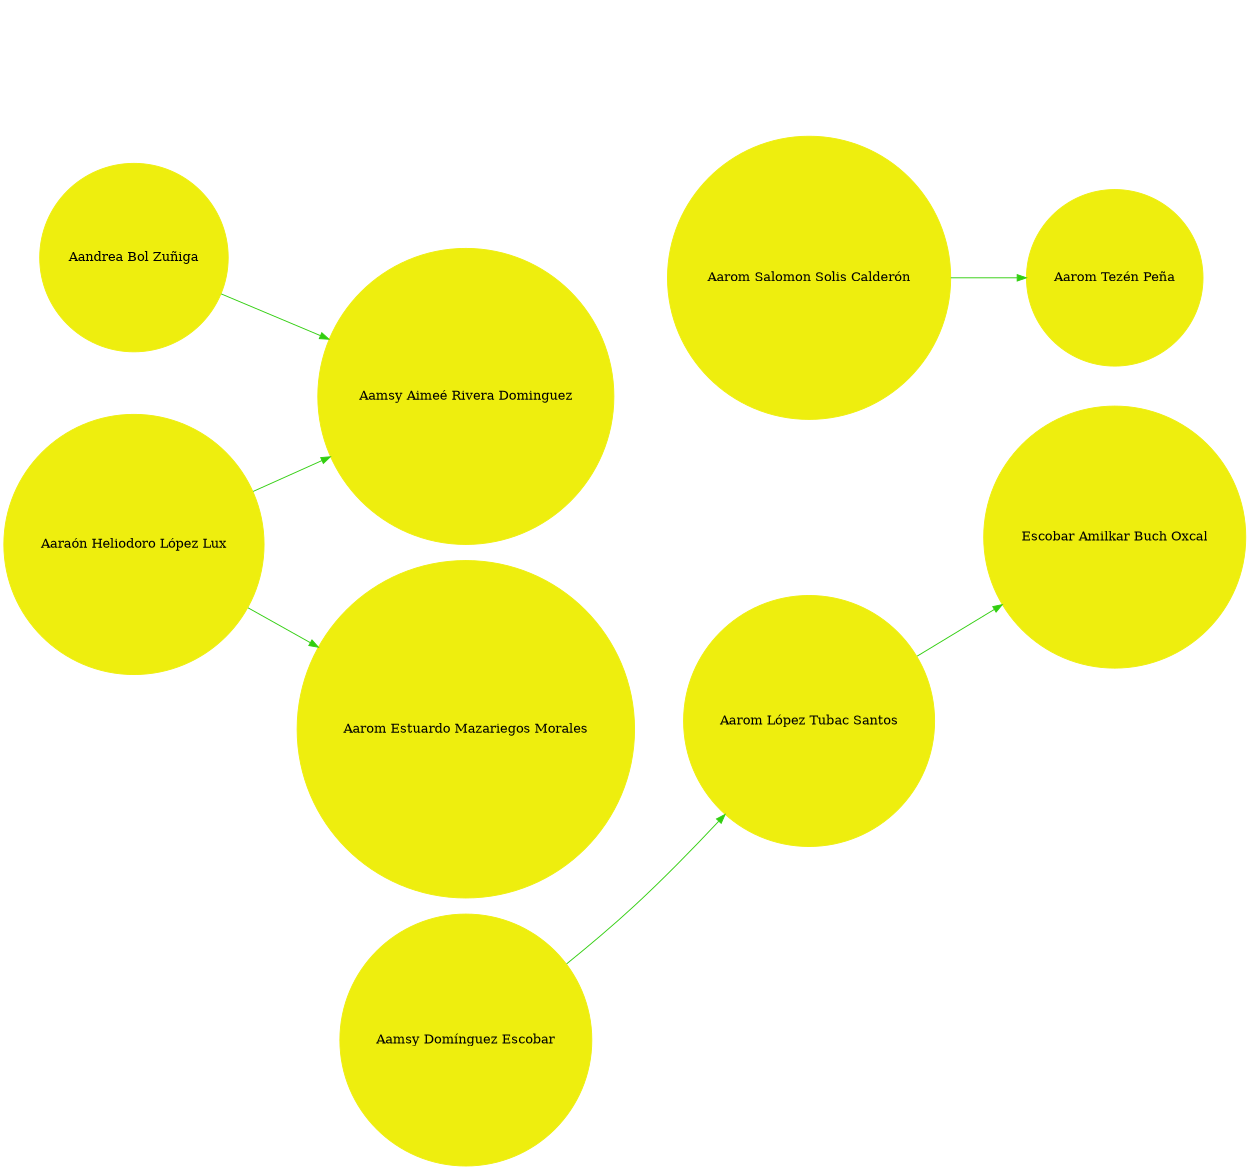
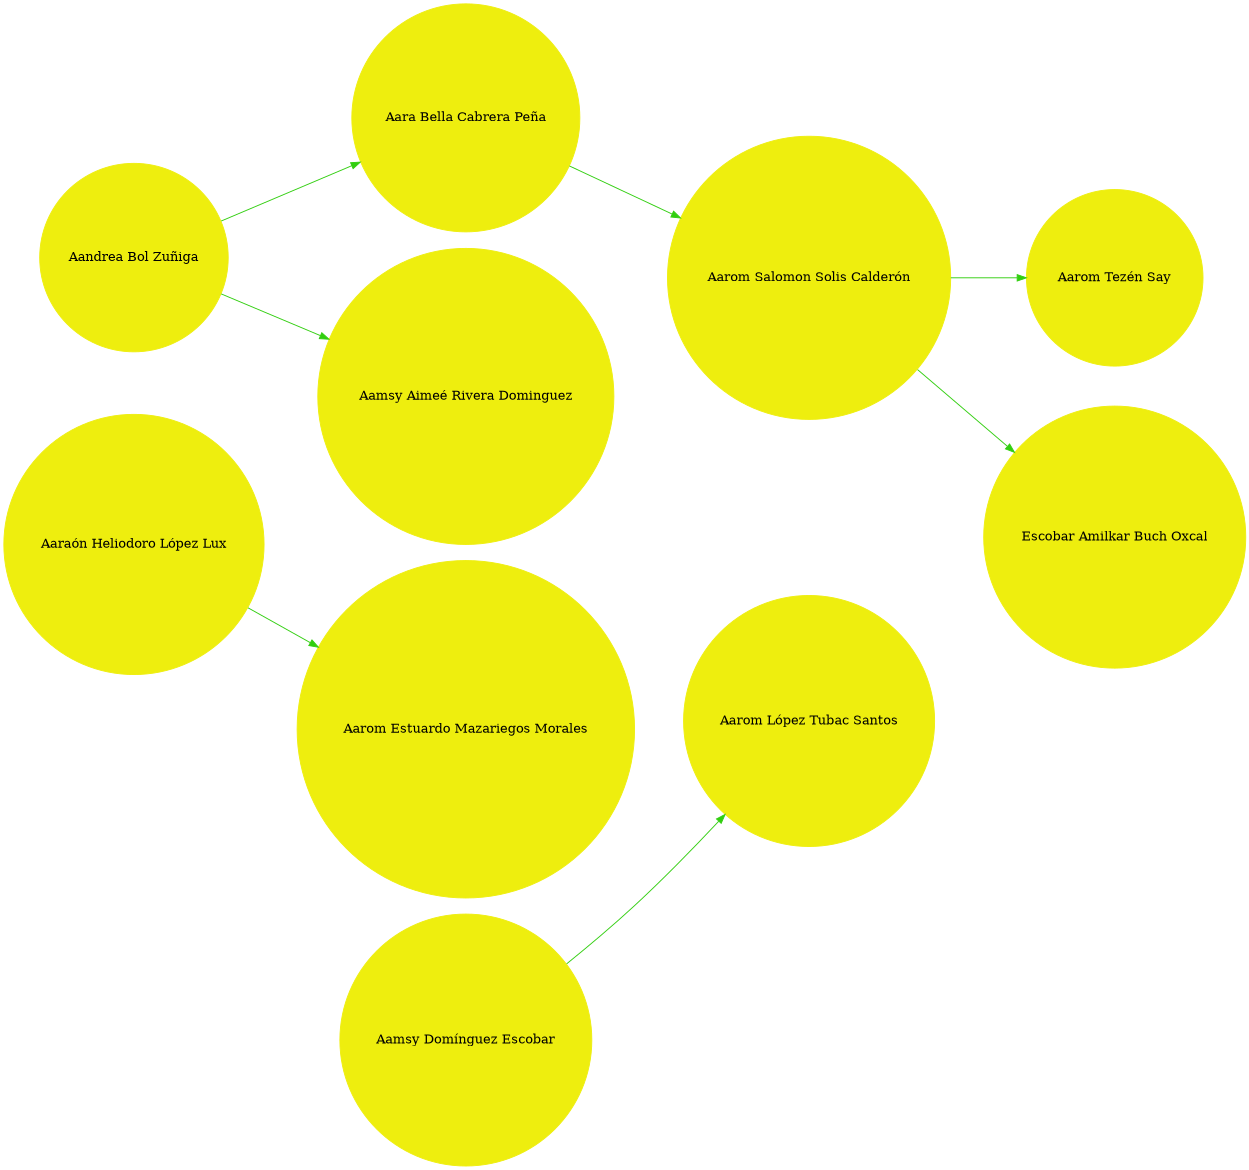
none -> (466, 118)
(1115, 278) -> (1115, 278)
(288, 476) -> none
(956, 633) -> (962, 408)
